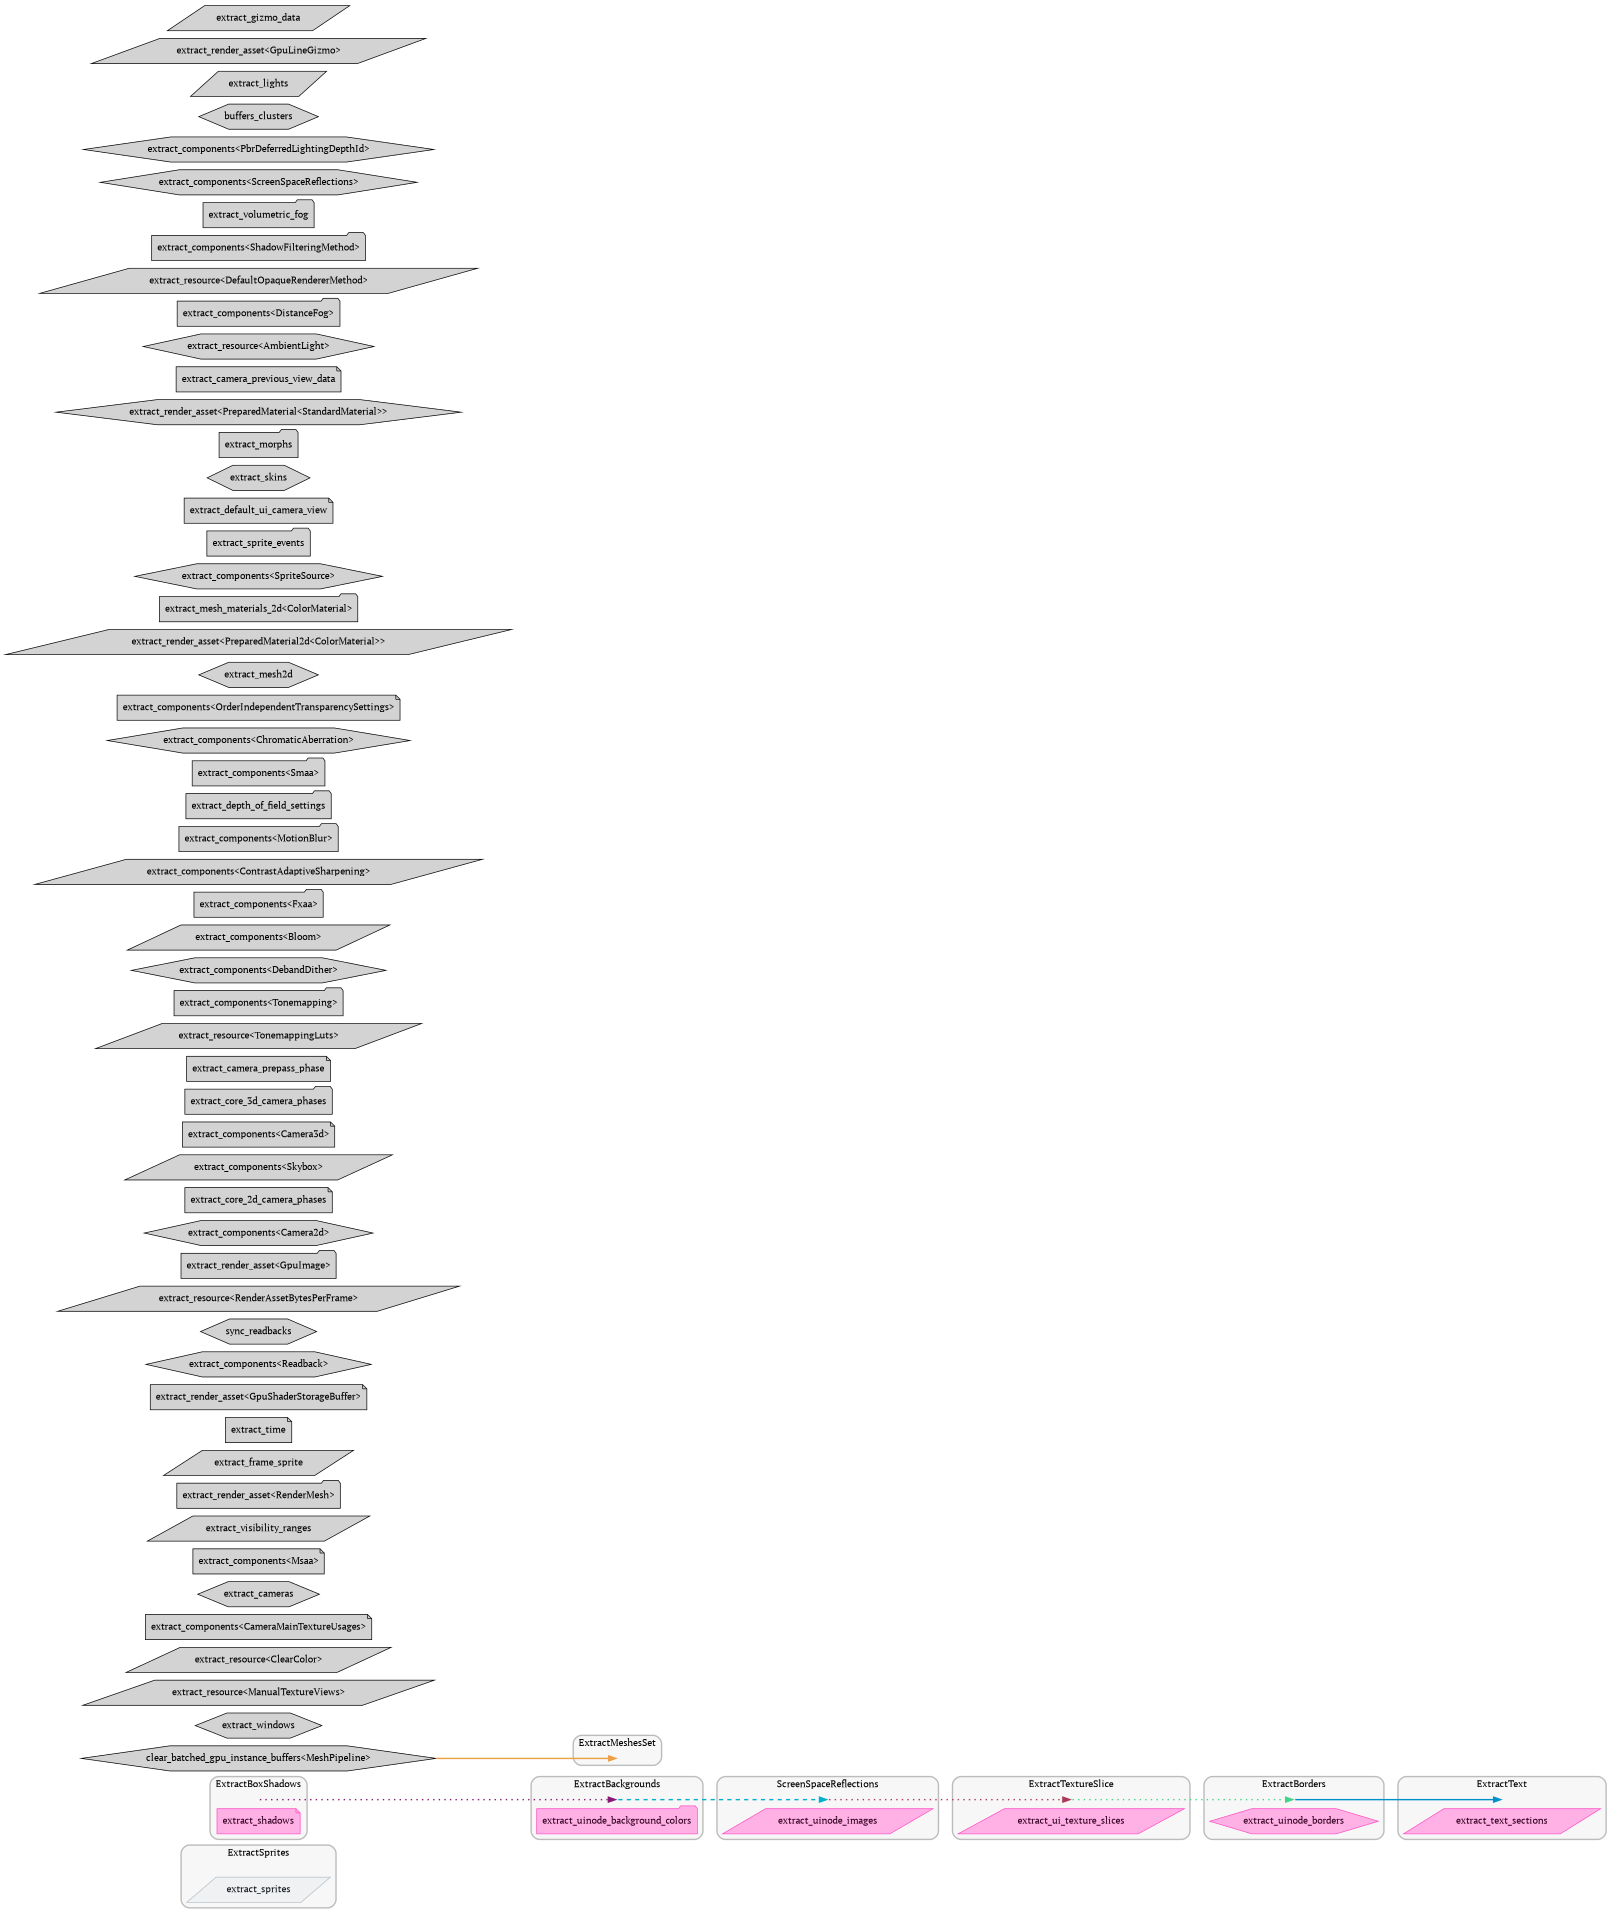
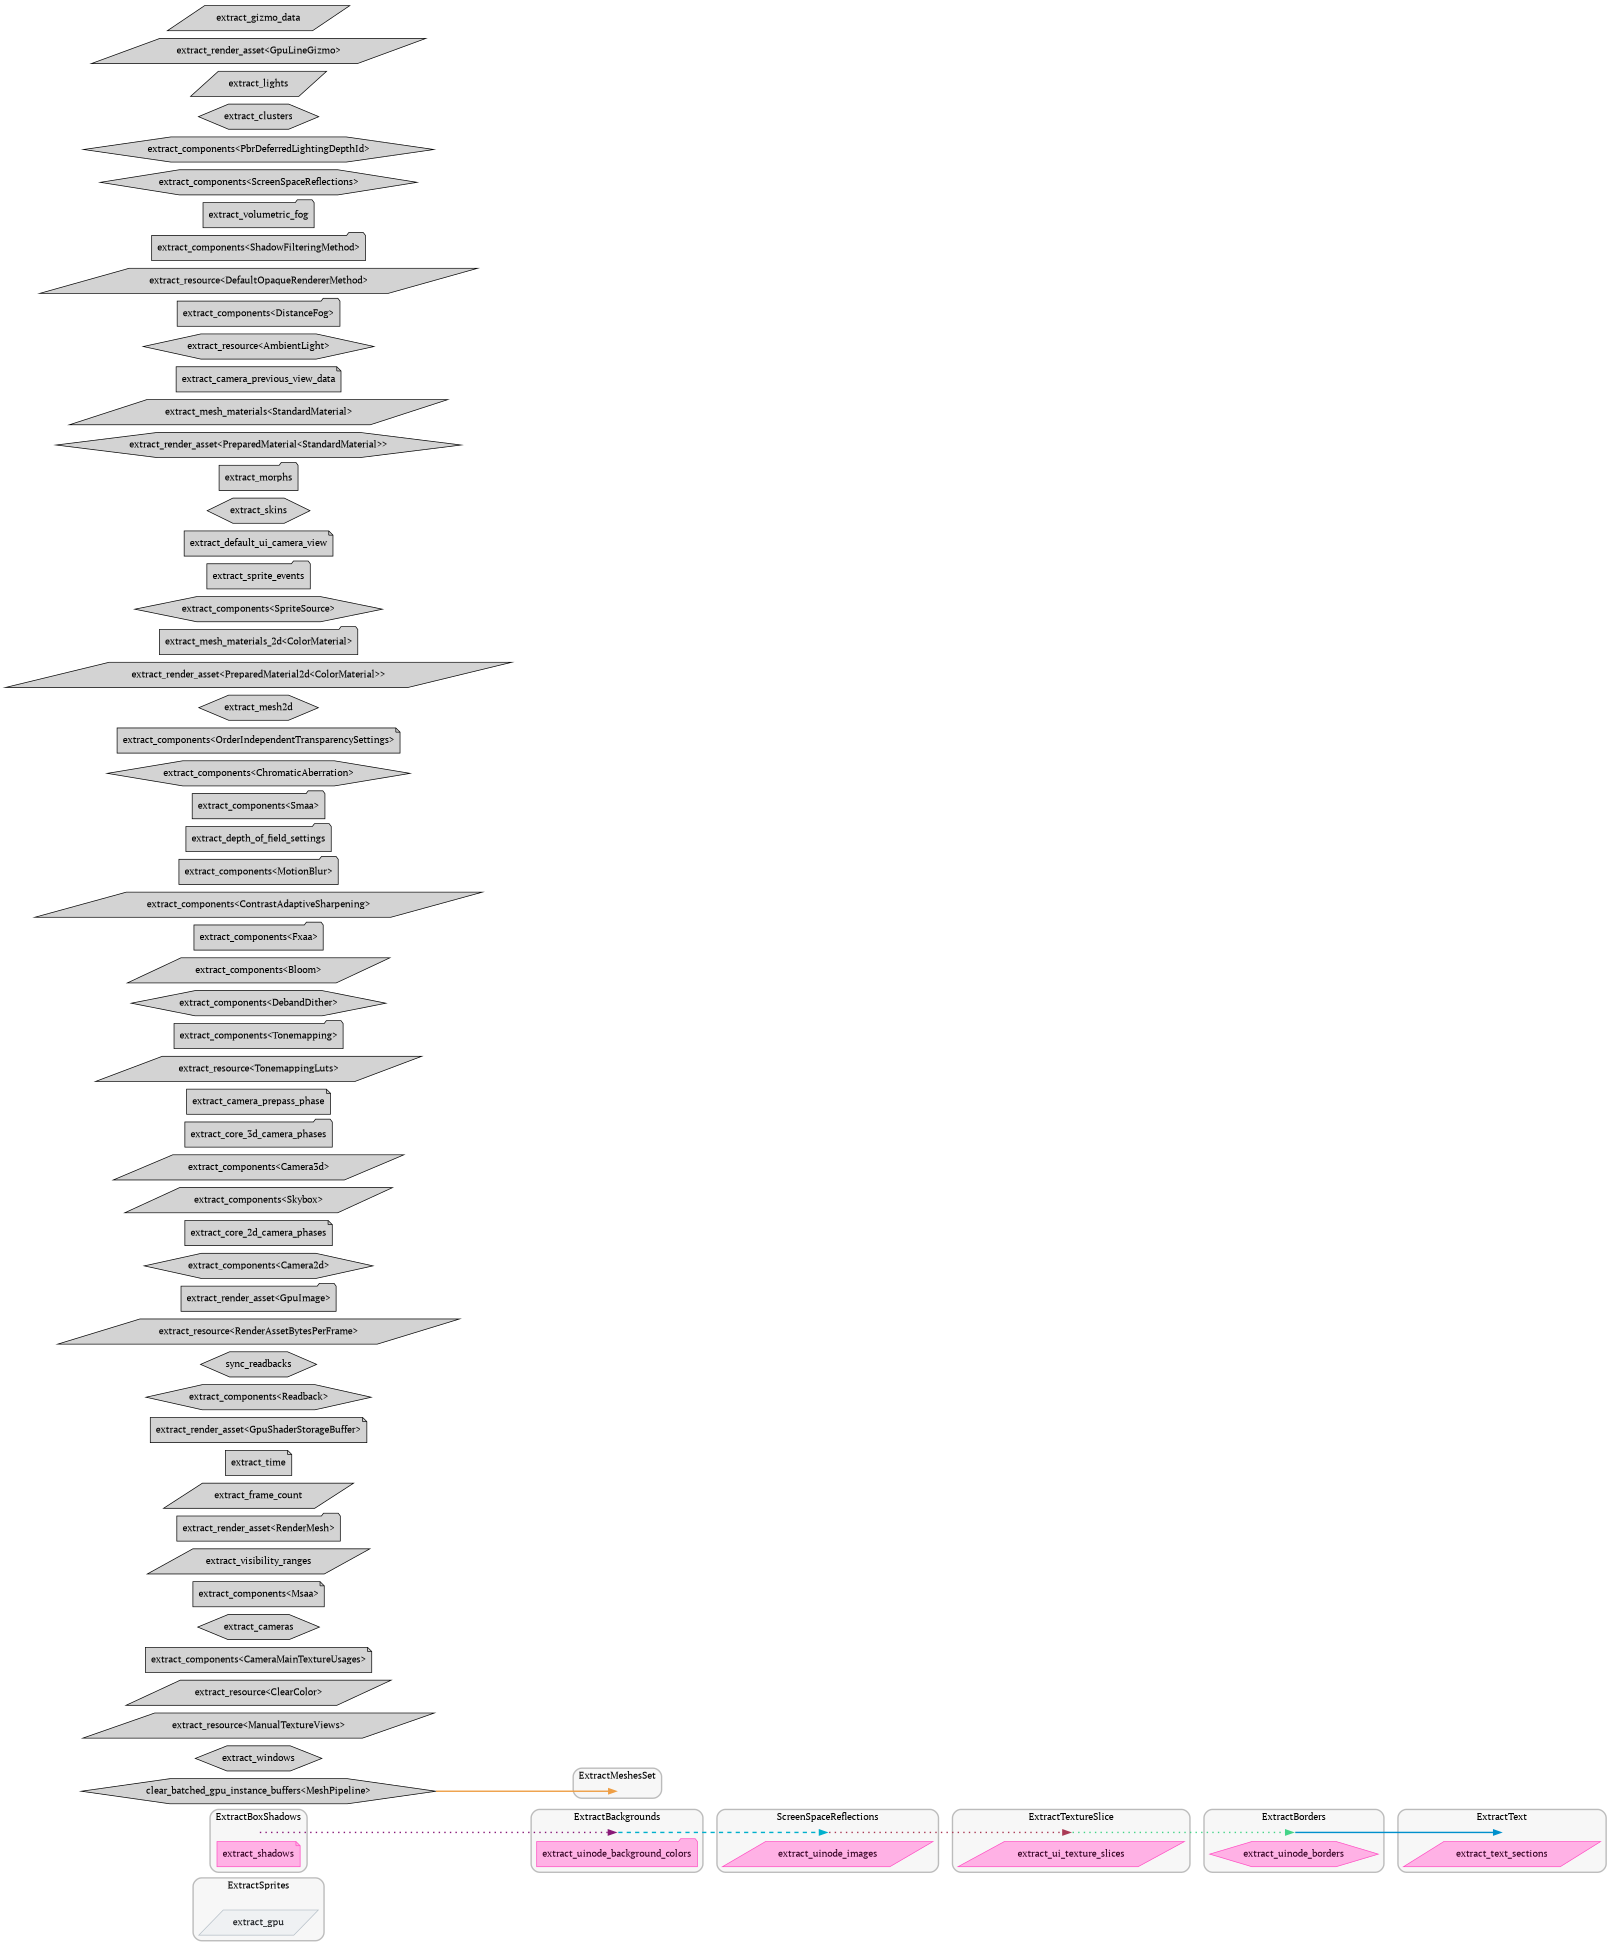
(259, 117) -> (259, 117)
none -> (259, 412)
(259, 1135) -> (259, 1167)
(259, 1463) -> (259, 1496)
(259, 1890) -> (259, 1923)
